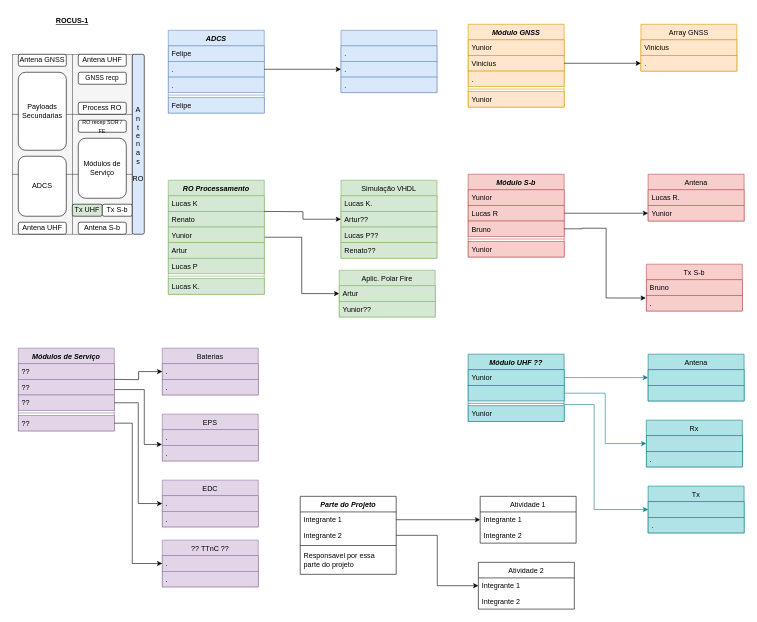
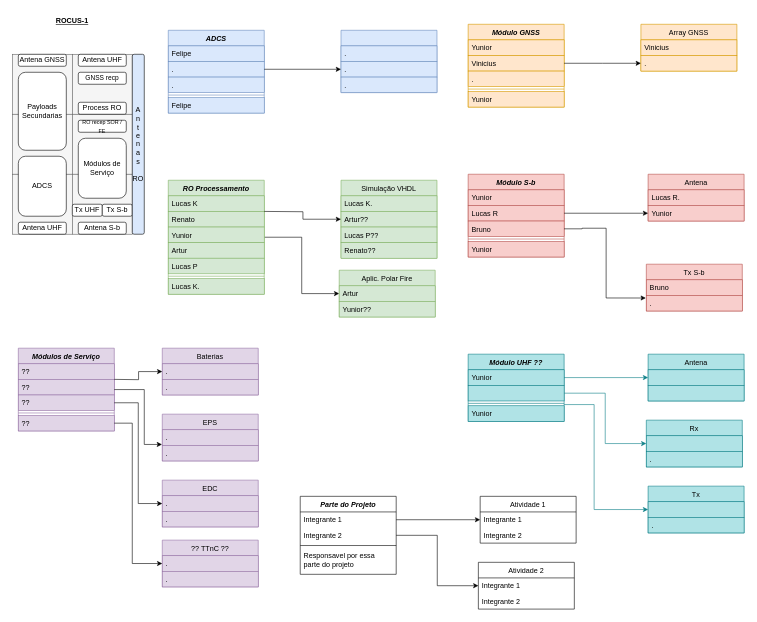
(87, 210) -> (87, 210)
